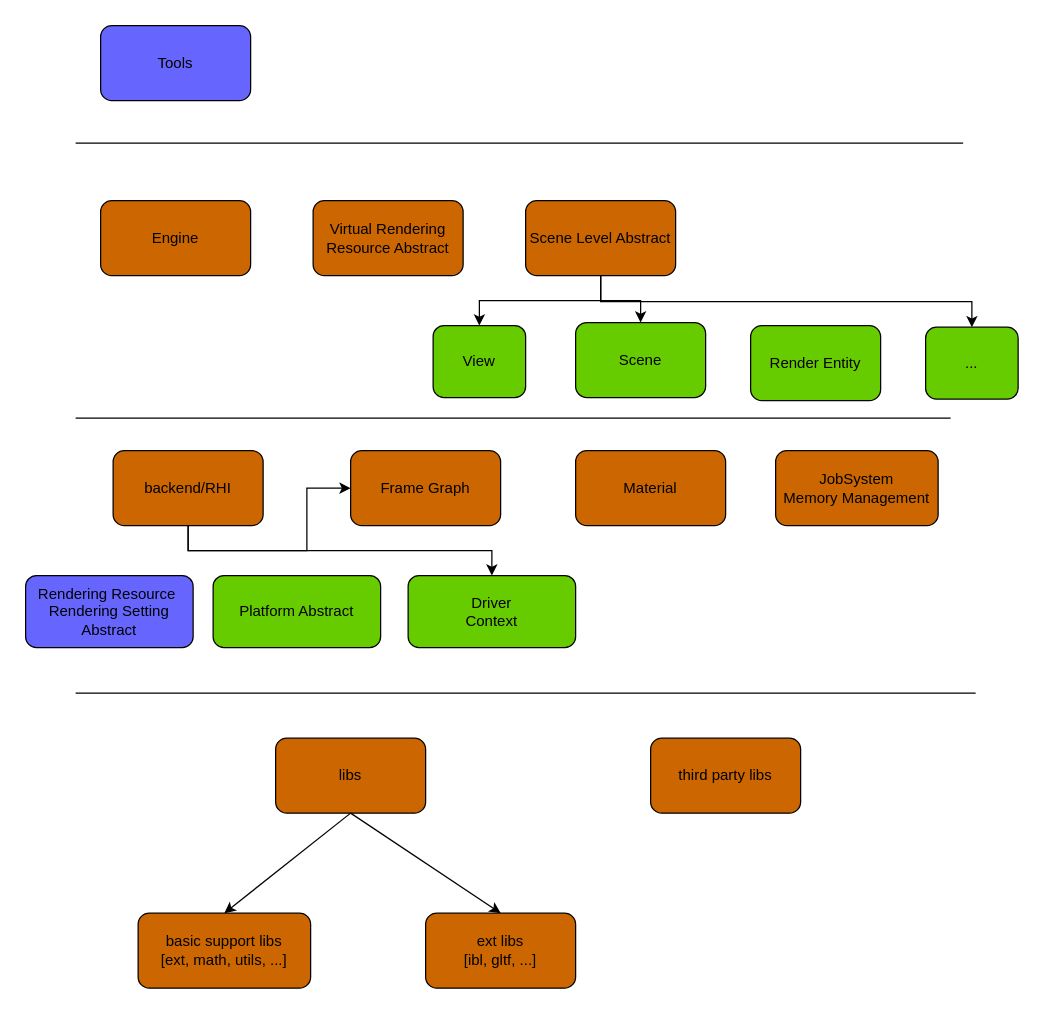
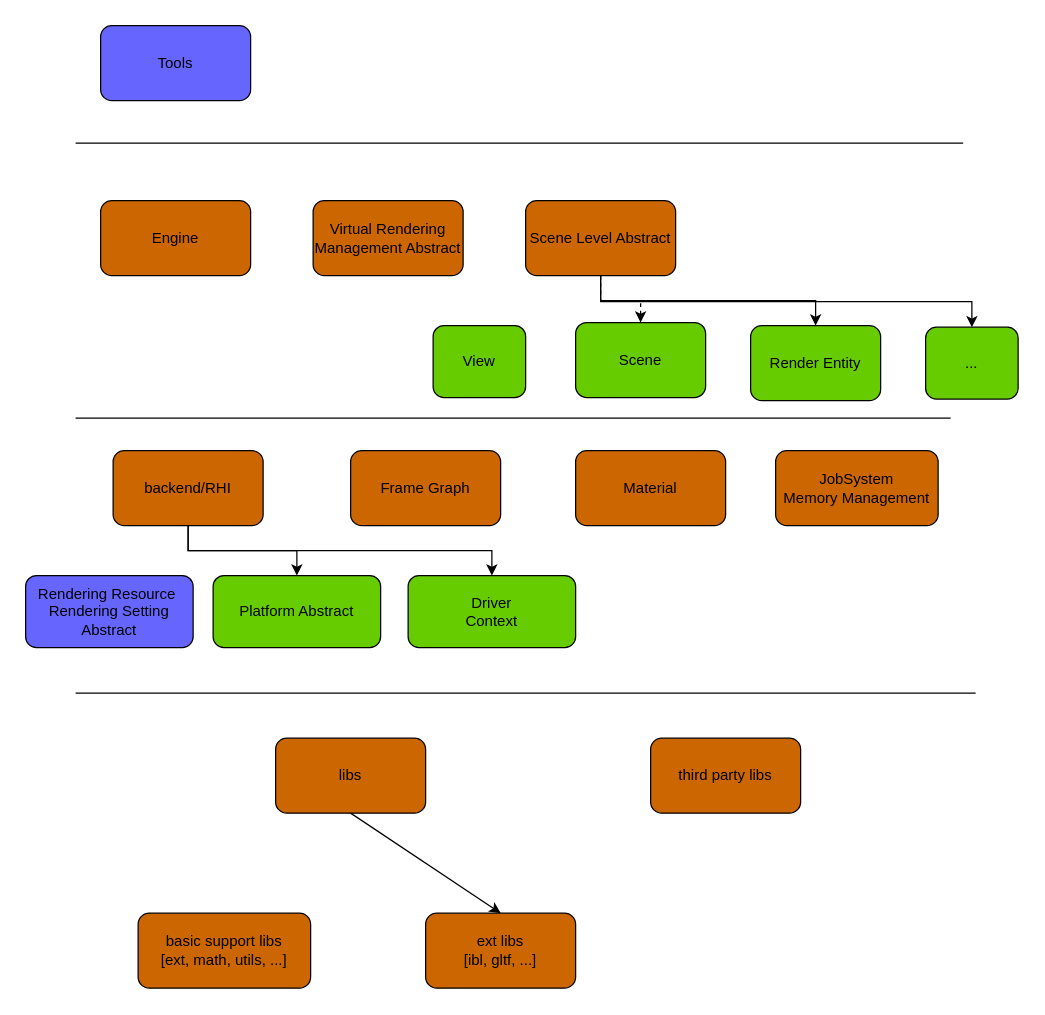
(388, 238) -> (388, 238)
(530, 301) -> none
(641, 308) -> (641, 308)
none -> (816, 311)
(307, 500) -> (297, 560)
(290, 861) -> none
